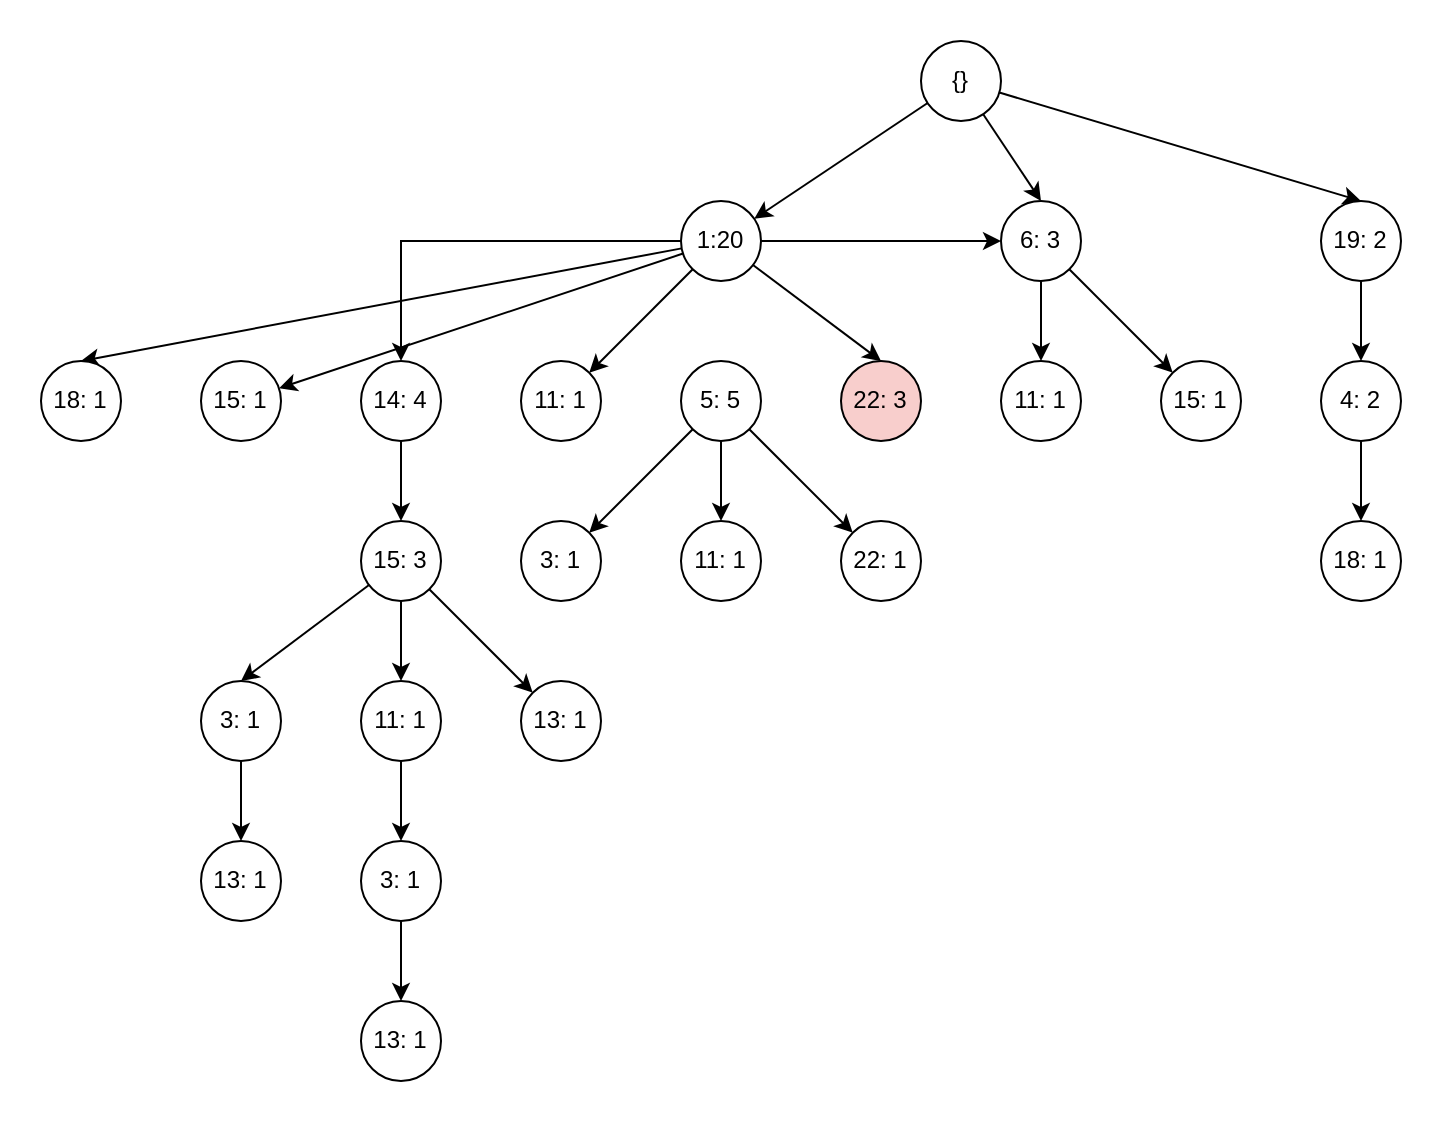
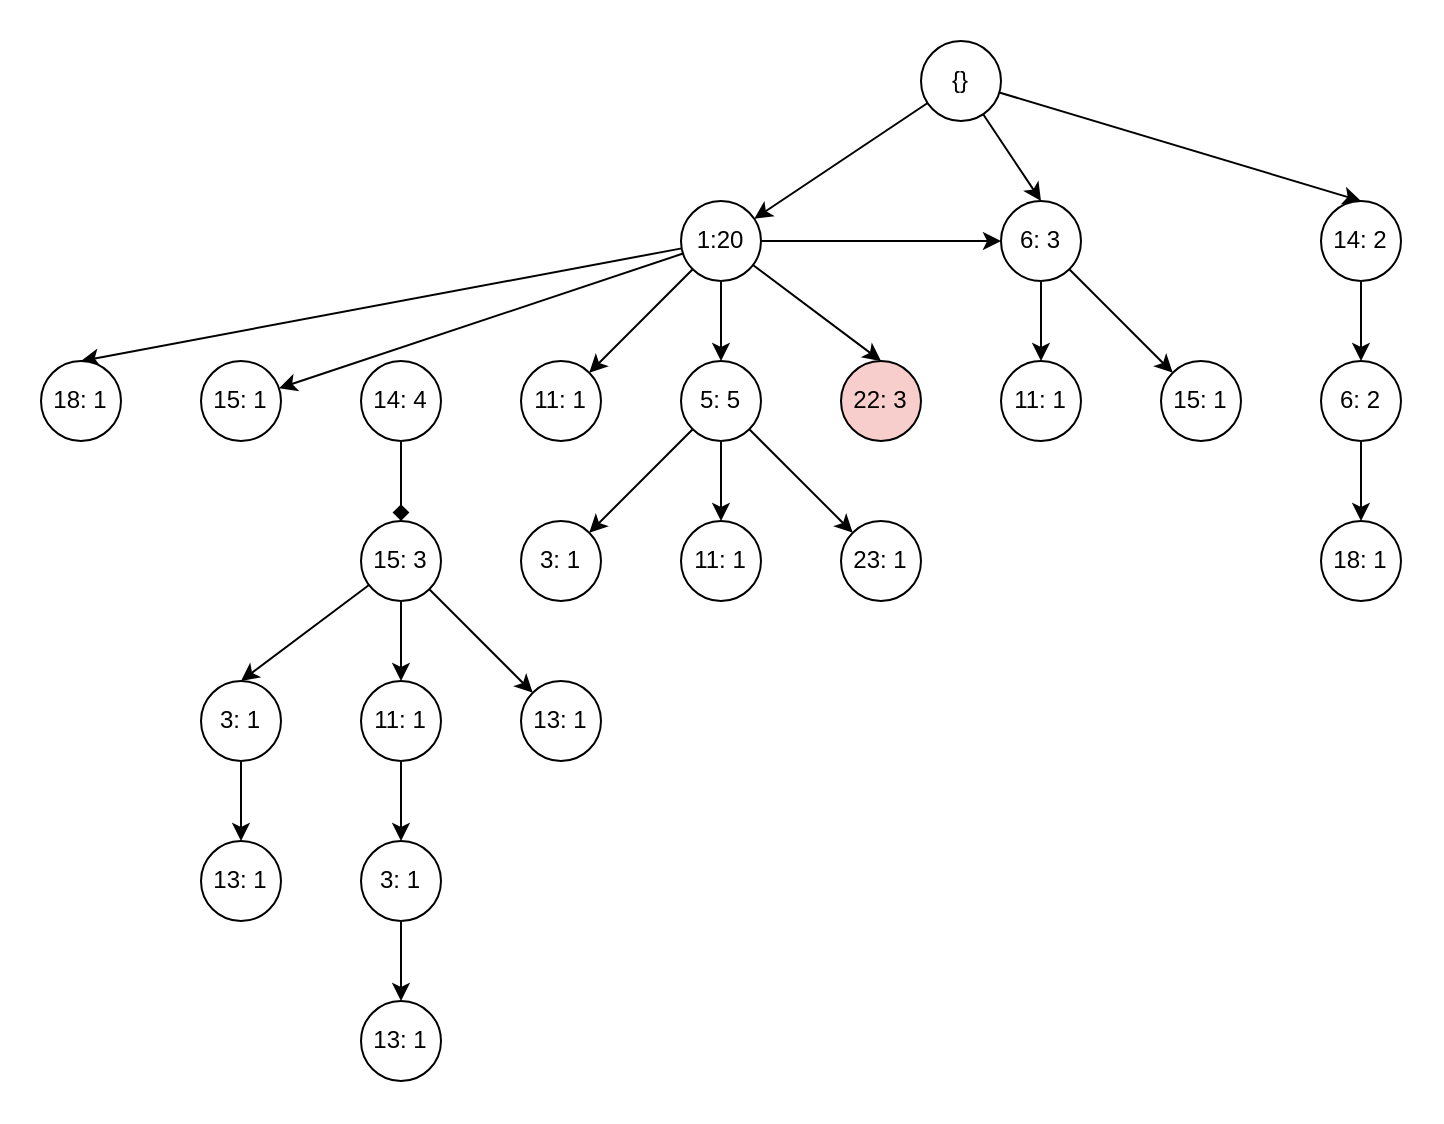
(490, 241) -> (721, 314)
(1361, 241) -> (1361, 241)
(1361, 401) -> (1361, 401)
(401, 506) -> (401, 505)
(881, 561) -> (881, 561)
